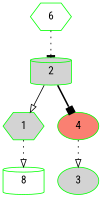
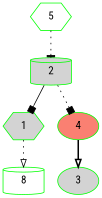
(51, 17) -> (51, 17)
(39, 95) -> (39, 95)
(63, 96) -> (63, 96)
(78, 150) -> (78, 150)
